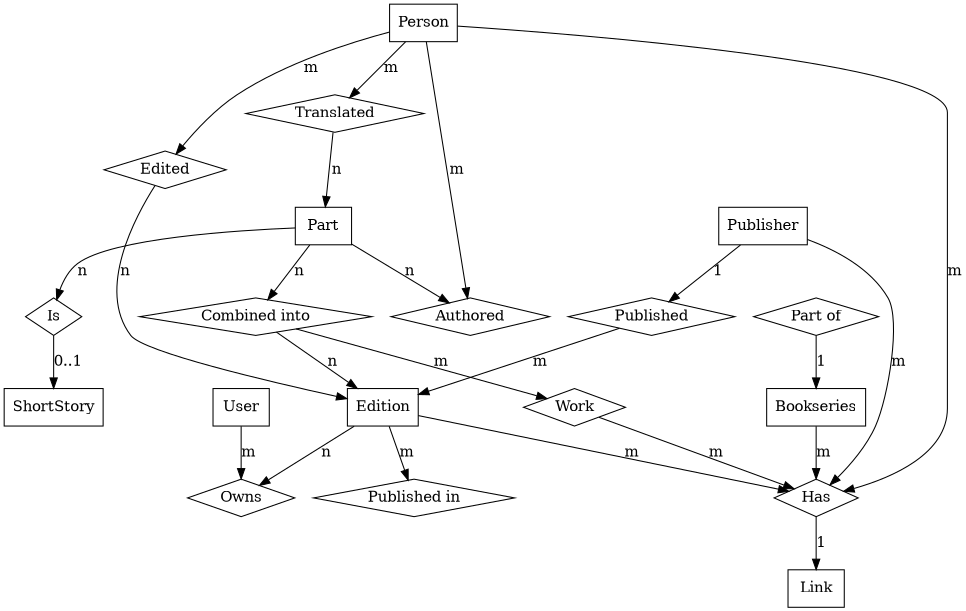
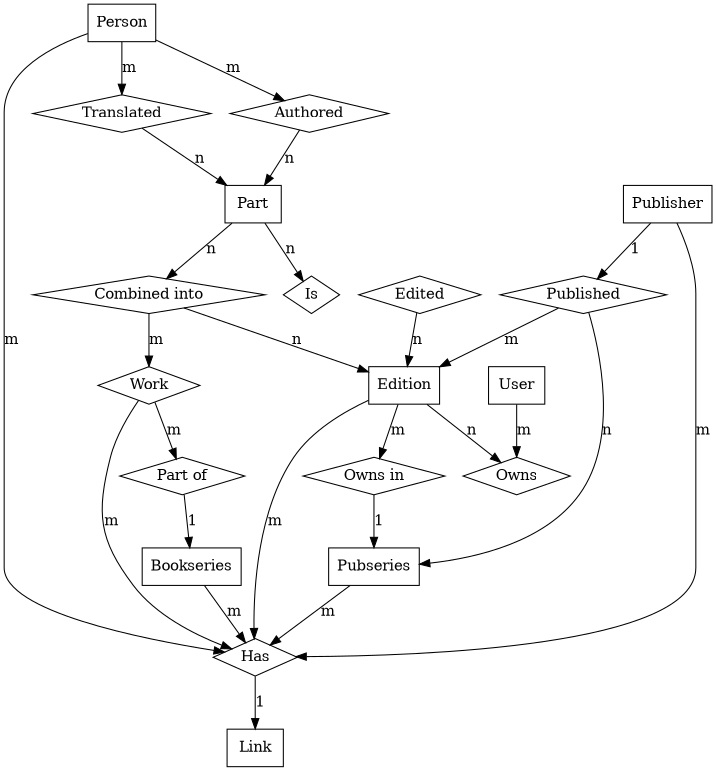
(277, 73) -> none
(396, 271) -> (285, 153)
(54, 407) -> none
none -> (164, 426)
(414, 498) -> (374, 476)
none -> (374, 567)
